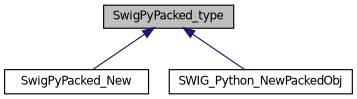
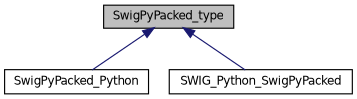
(77, 82) -> (77, 82)
(261, 82) -> (261, 82)
